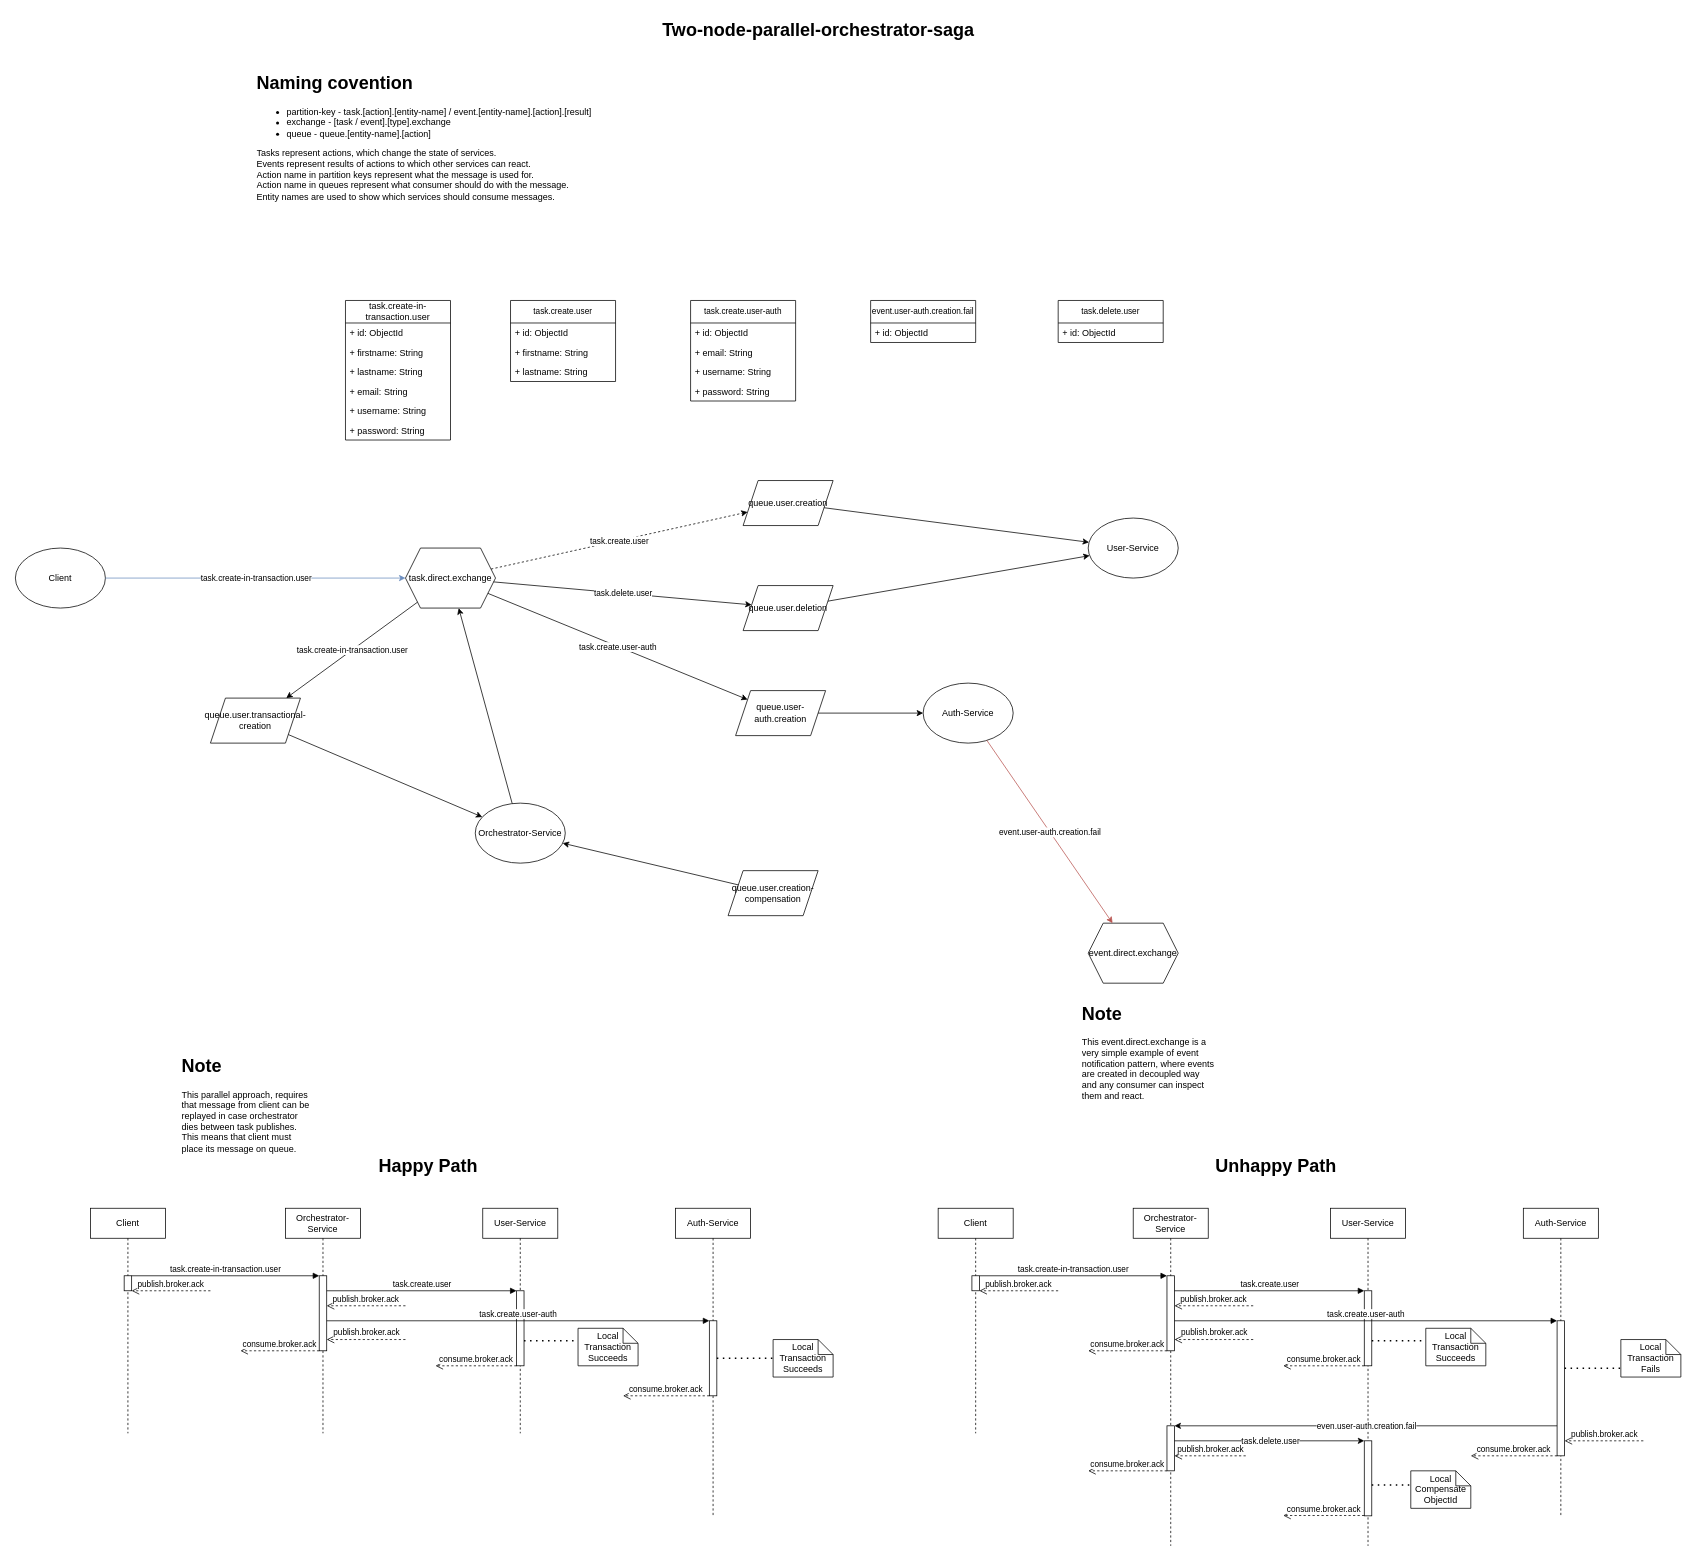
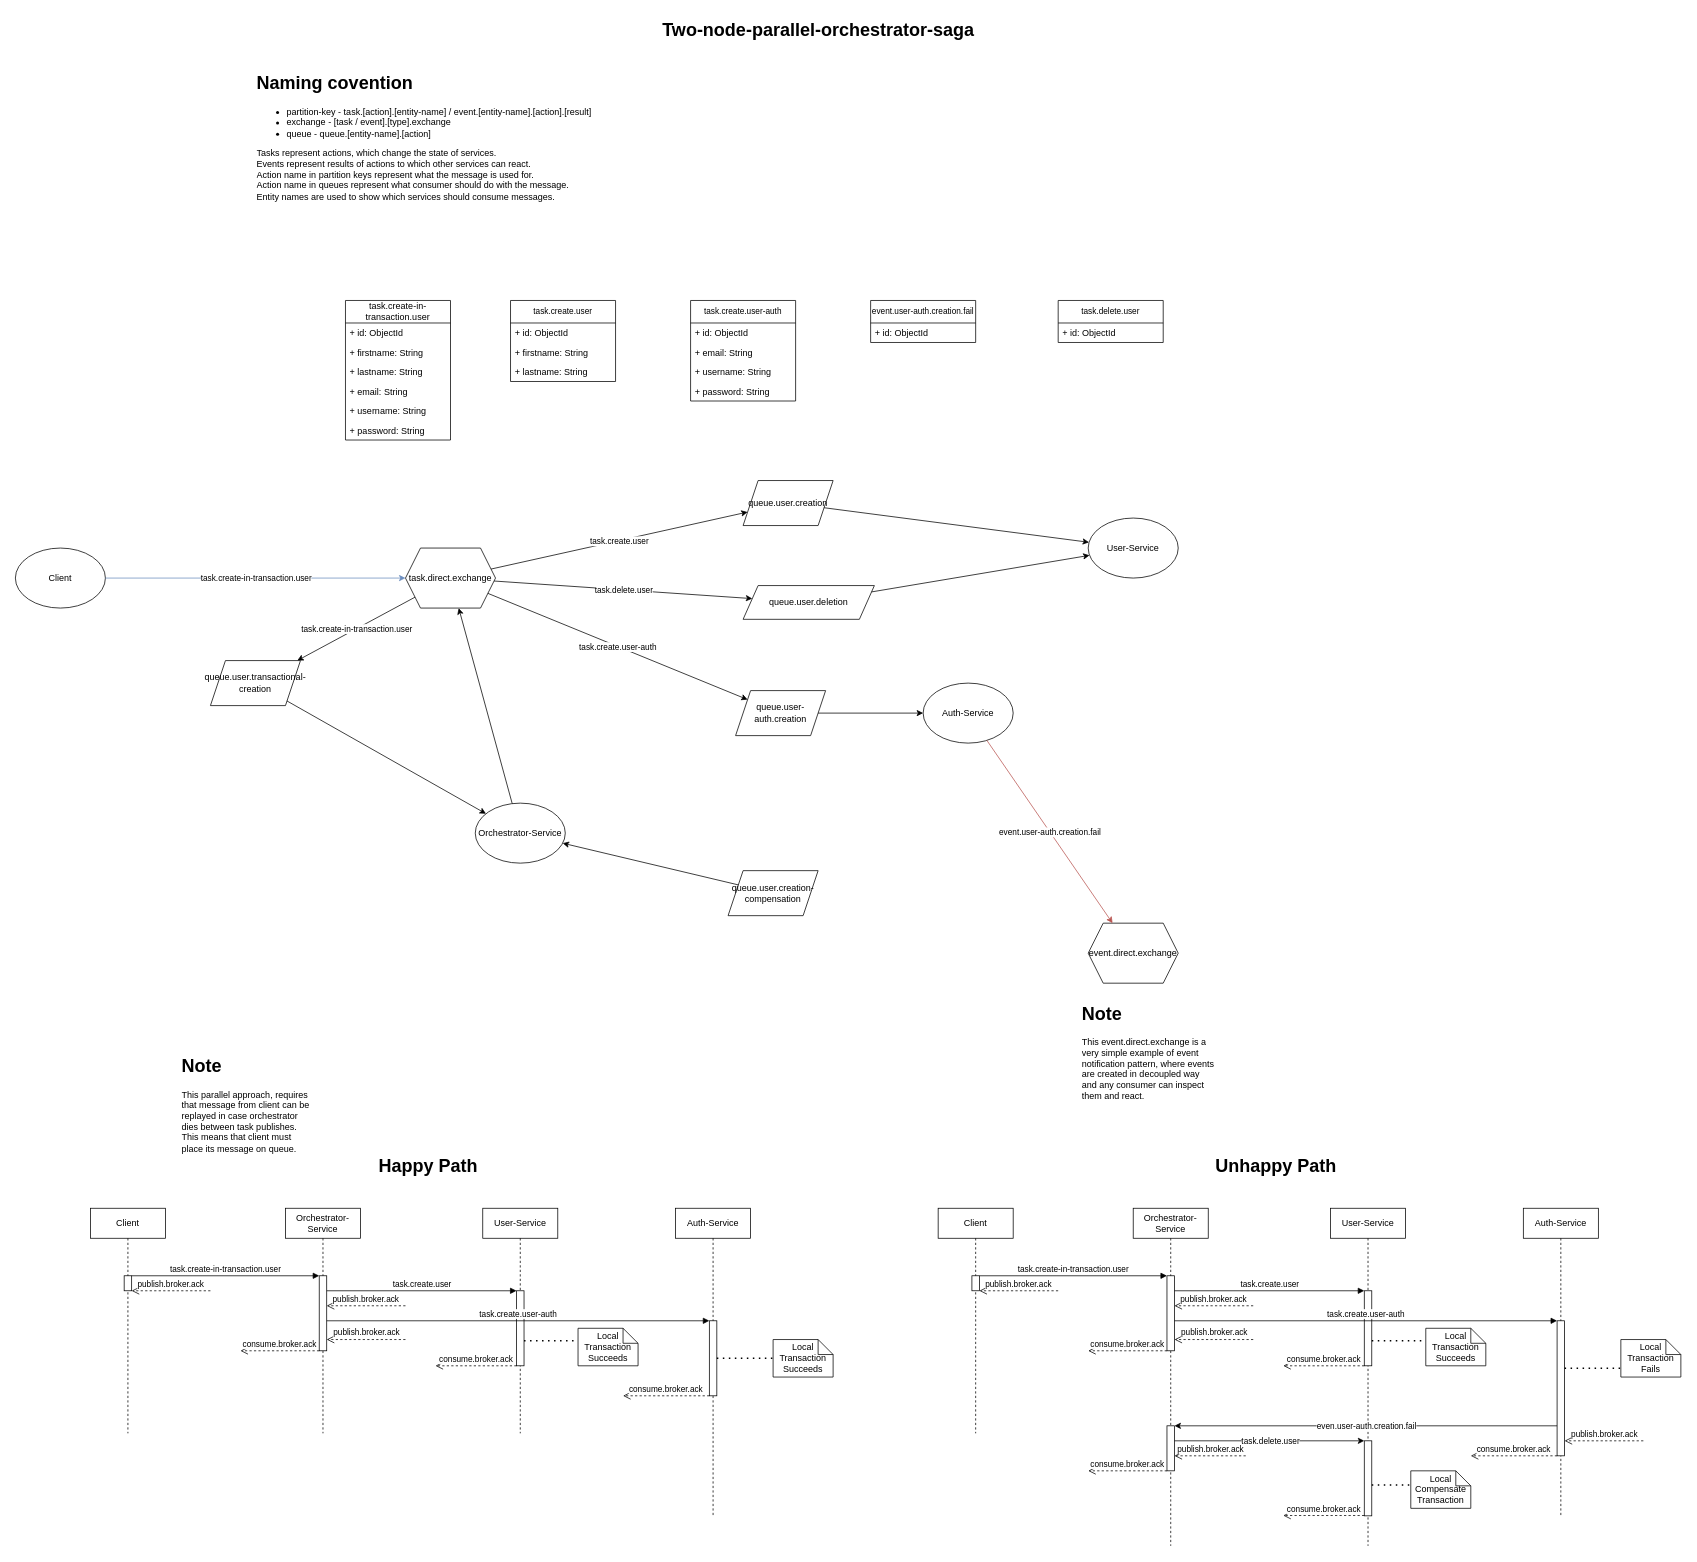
(542, 558) -> (542, 558)
(788, 608) -> (809, 602)
(255, 720) -> (255, 683)
(1440, 1489) -> (1440, 1489)
